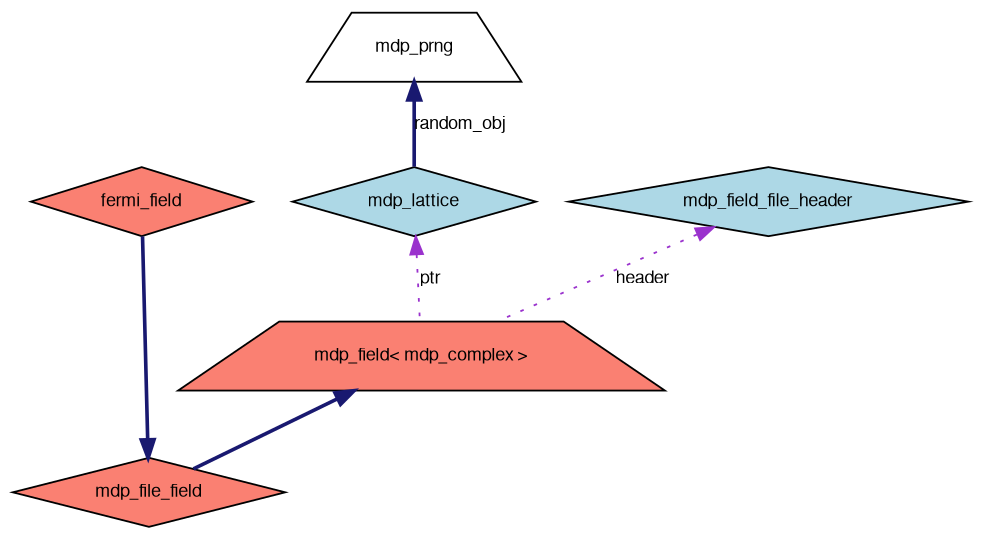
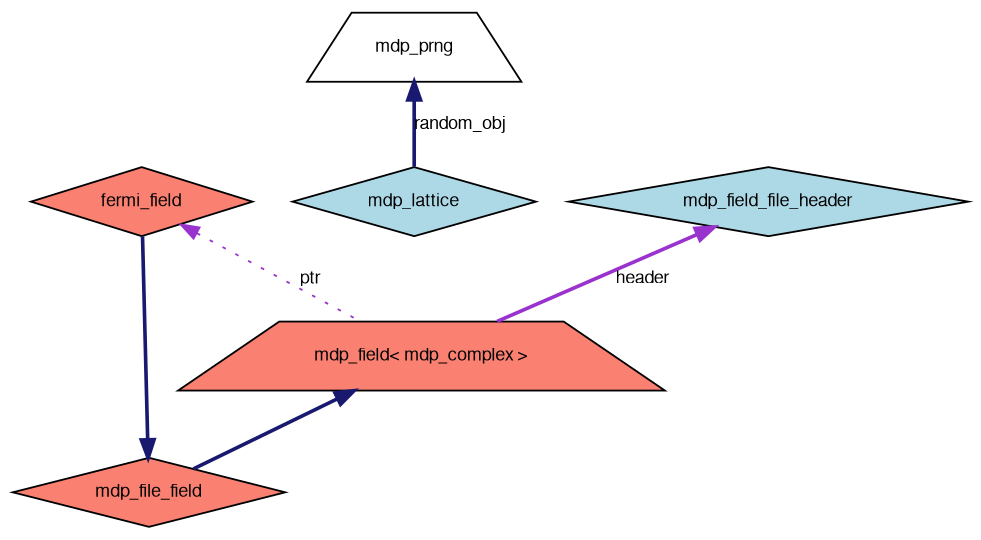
(597, 278) -> (597, 278)
(418, 288) -> (279, 277)
